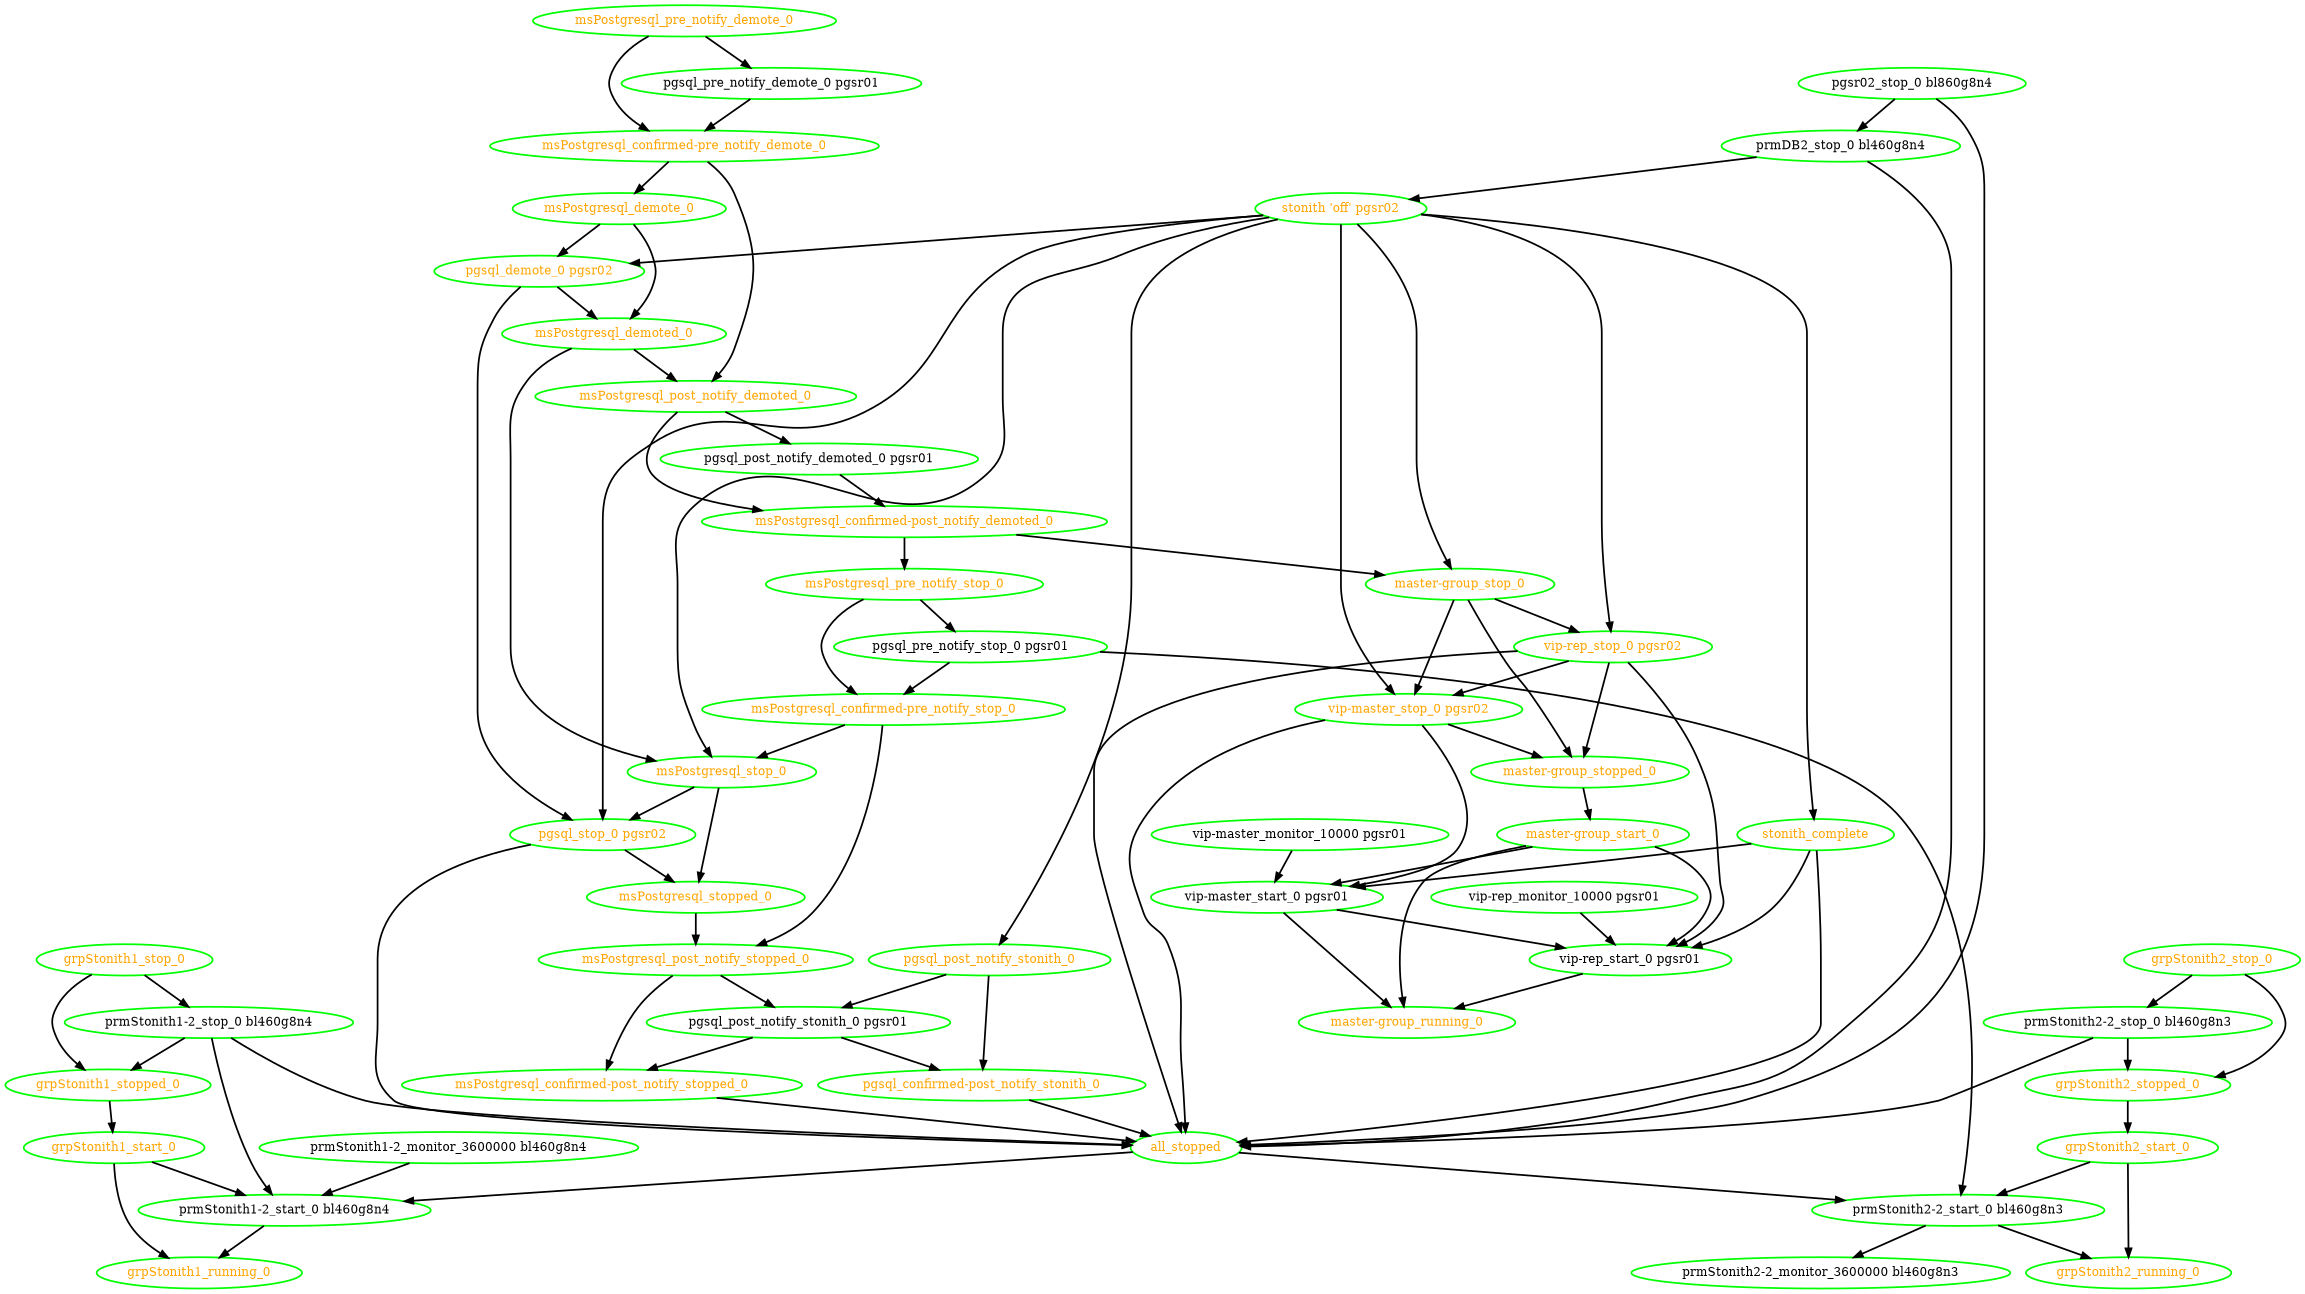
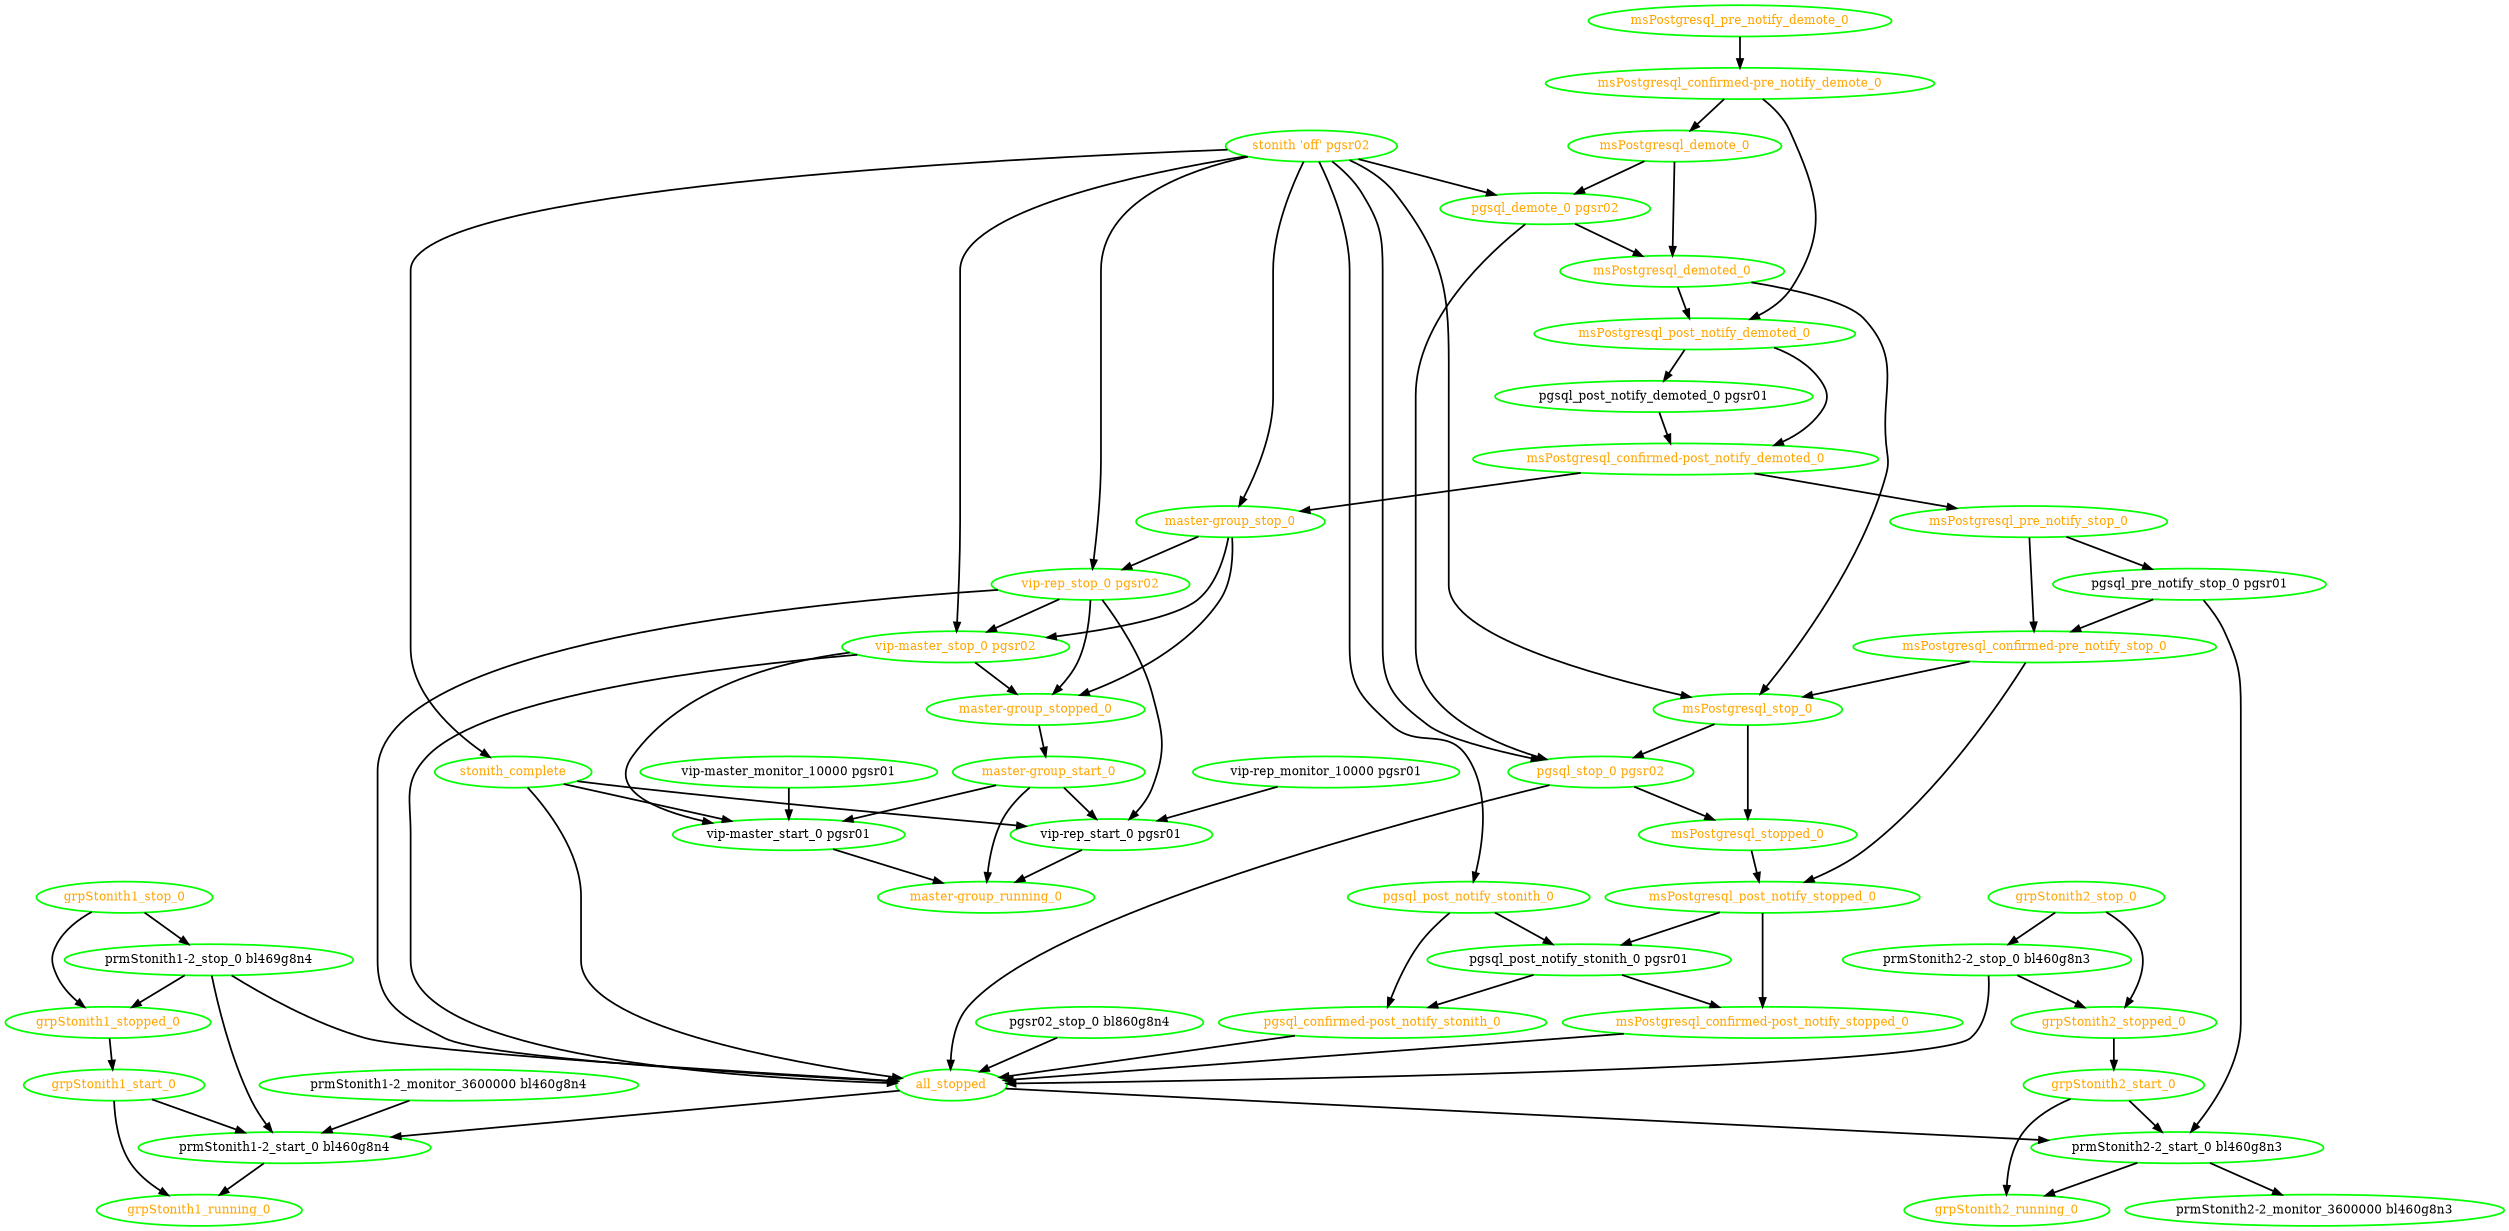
(771, 83) -> none
(1841, 146) -> none
(1446, 928) -> none
(209, 1022) -> (209, 960)
